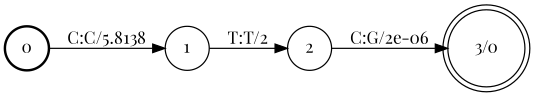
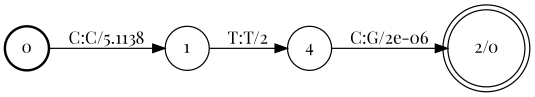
(107, 39) -> (107, 39)
(310, 48) -> (310, 48)
(486, 48) -> (486, 48)
